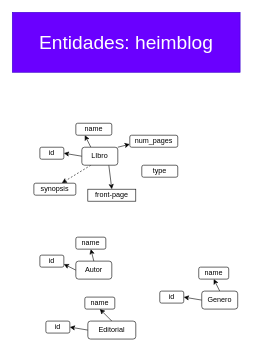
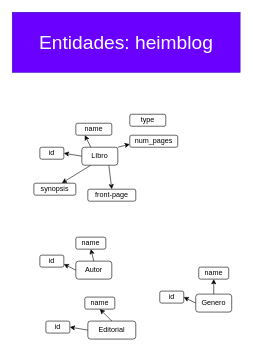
(160, 171) -> (148, 120)
(78, 173) -> (78, 173)
(112, 195) -> (112, 195)
(220, 300) -> (214, 303)
